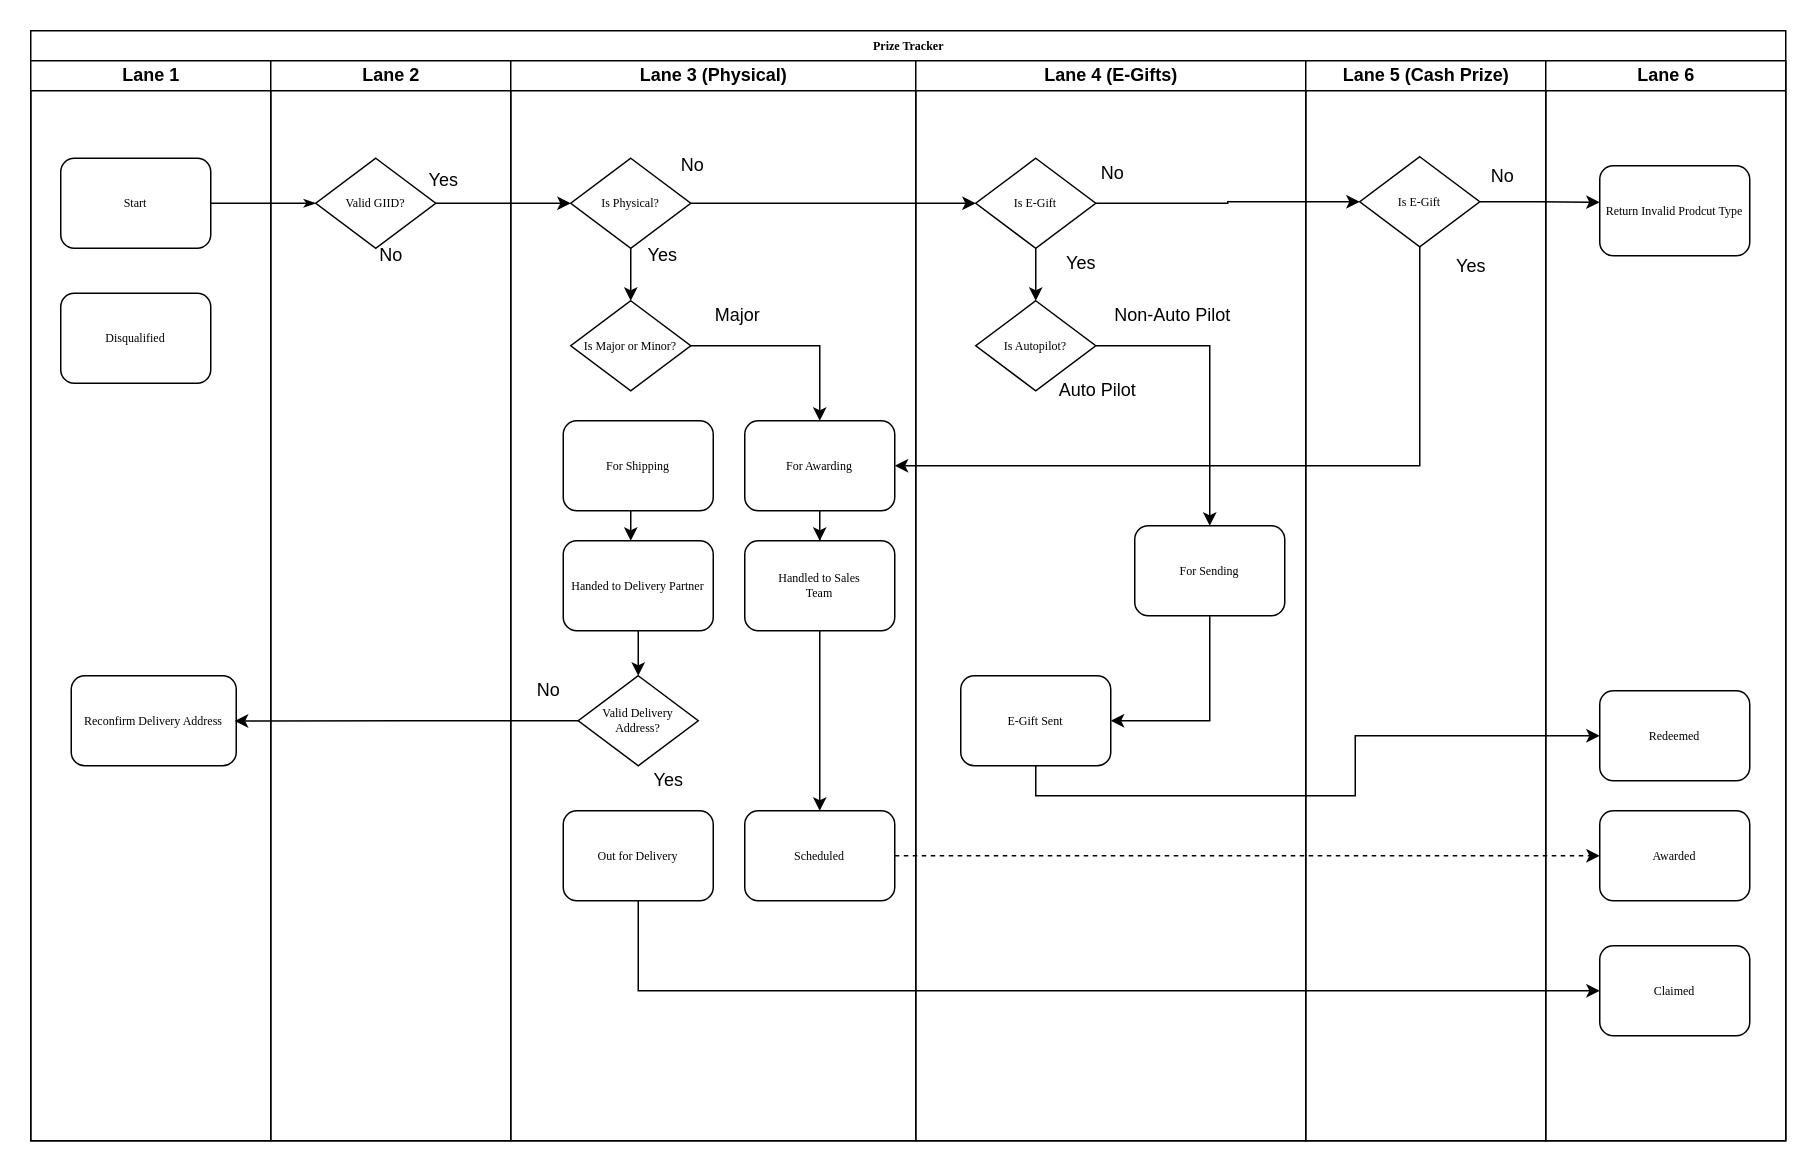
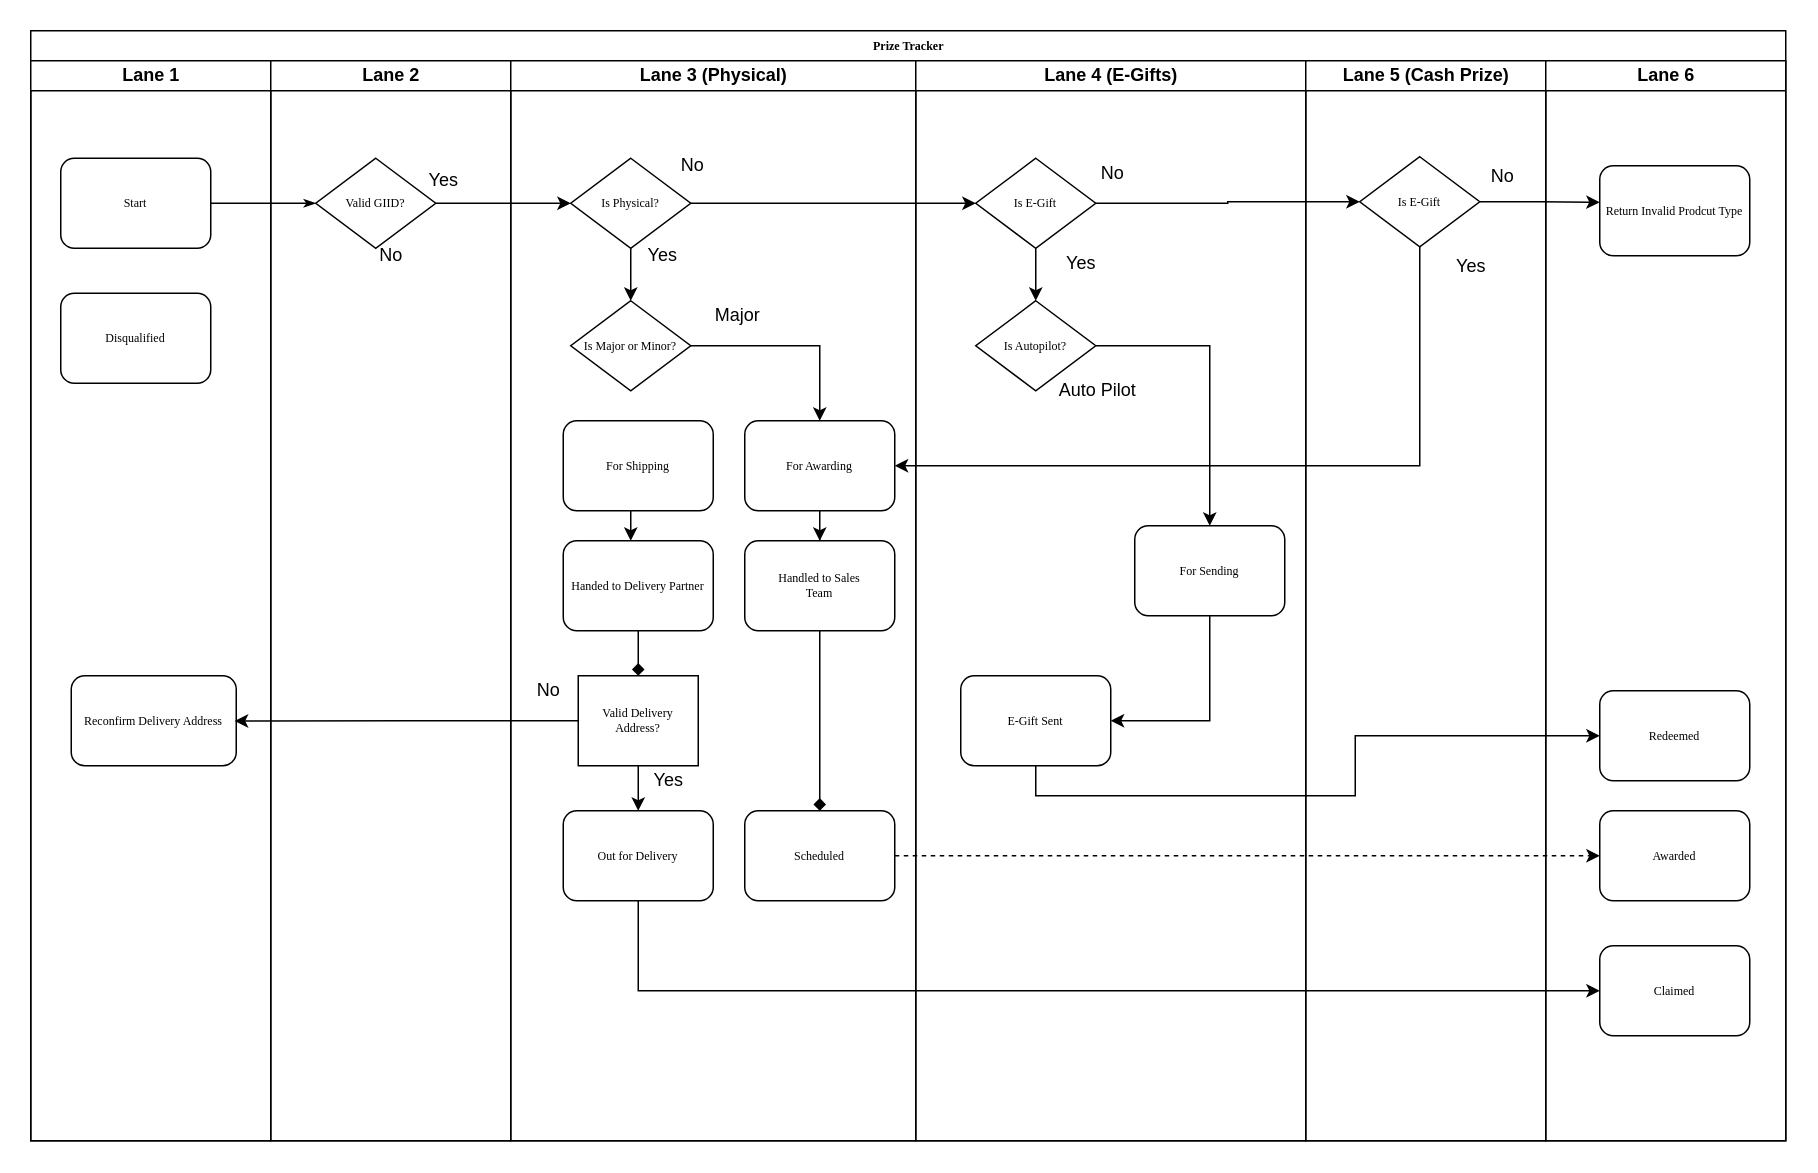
(1172, 316) -> none
(638, 664) -> (638, 663)
(638, 721) -> (638, 721)
none -> (638, 783)
(820, 799) -> (820, 798)
